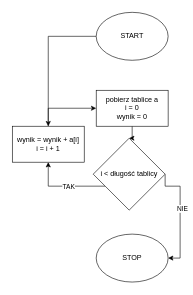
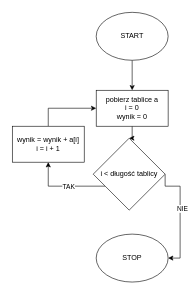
(48, 47) -> (132, 84)
